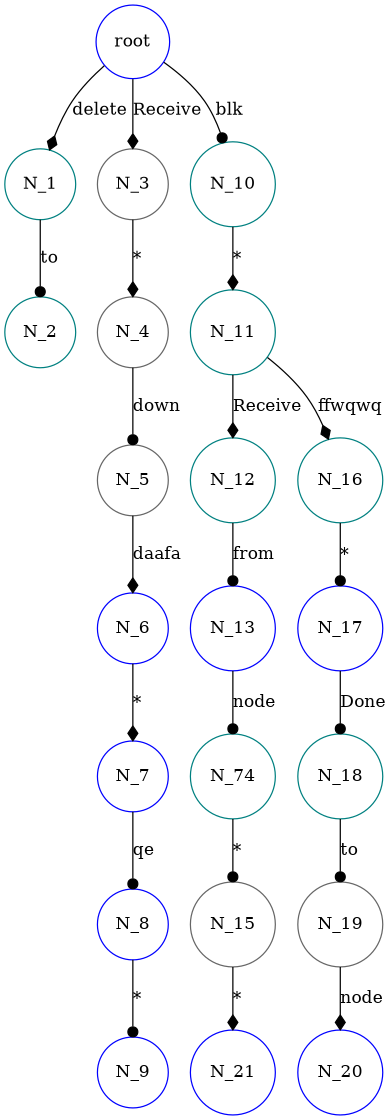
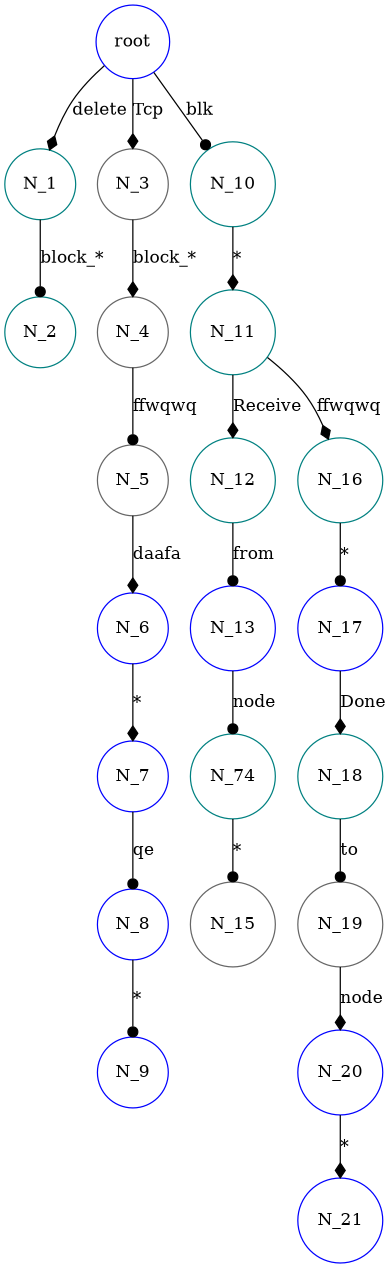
(167, 110) -> (148, 110)
(50, 258) -> (72, 258)
(137, 258) -> (165, 258)
(157, 406) -> (165, 406)
(340, 697) -> (340, 695)
(233, 991) -> (340, 1139)
